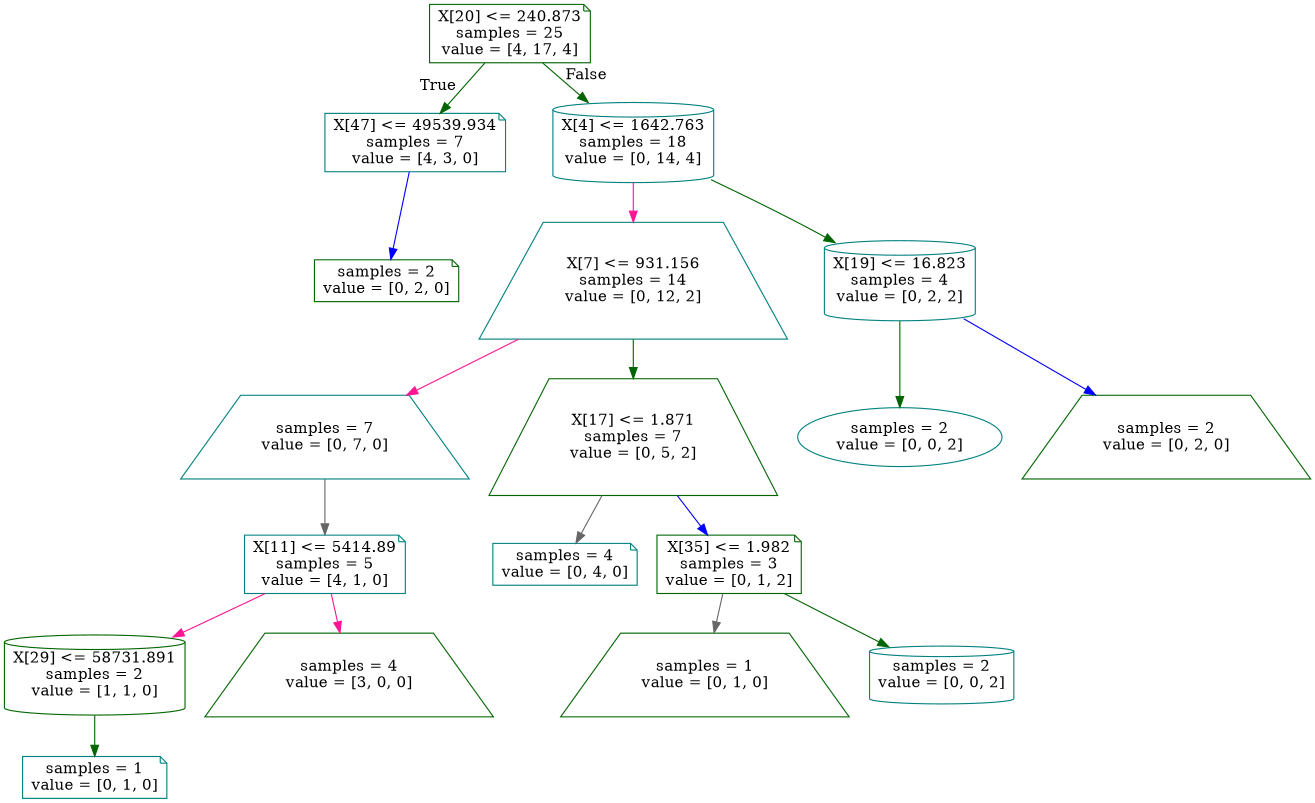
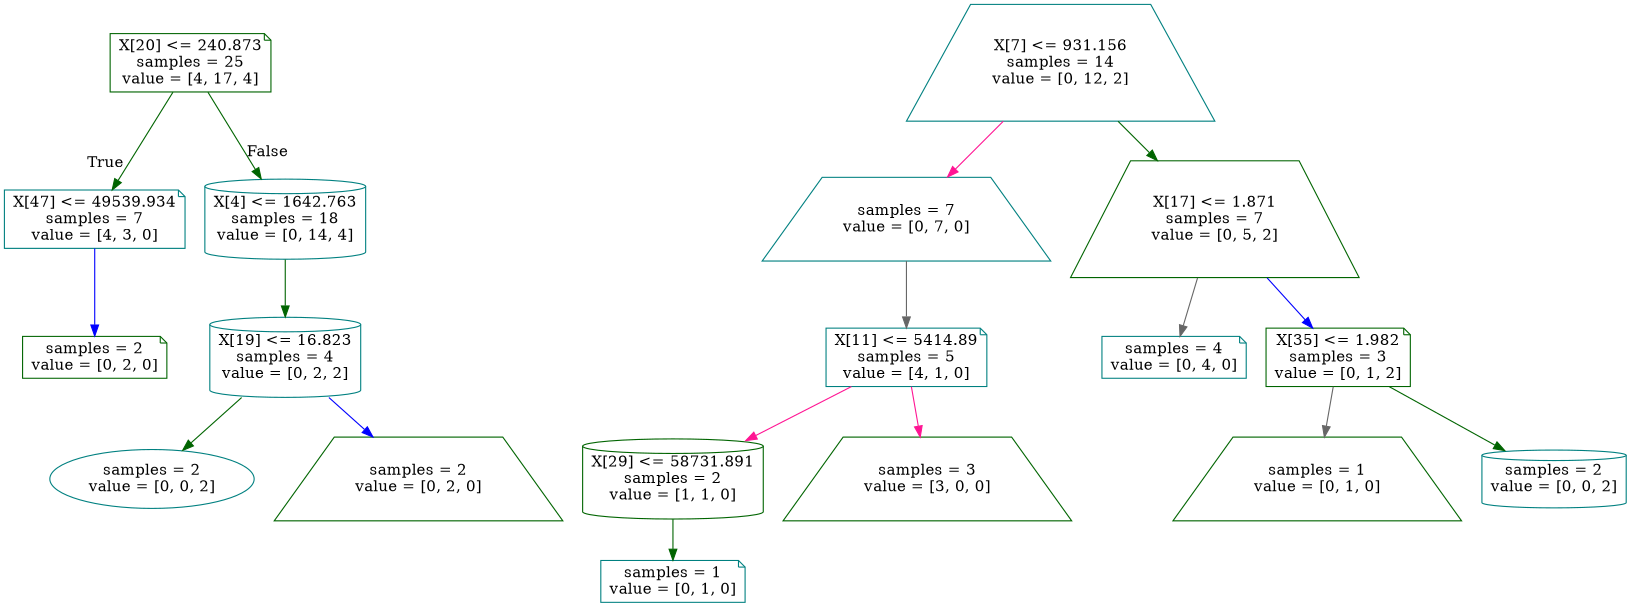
(633, 197) -> none
(349, 675) -> (927, 479)
